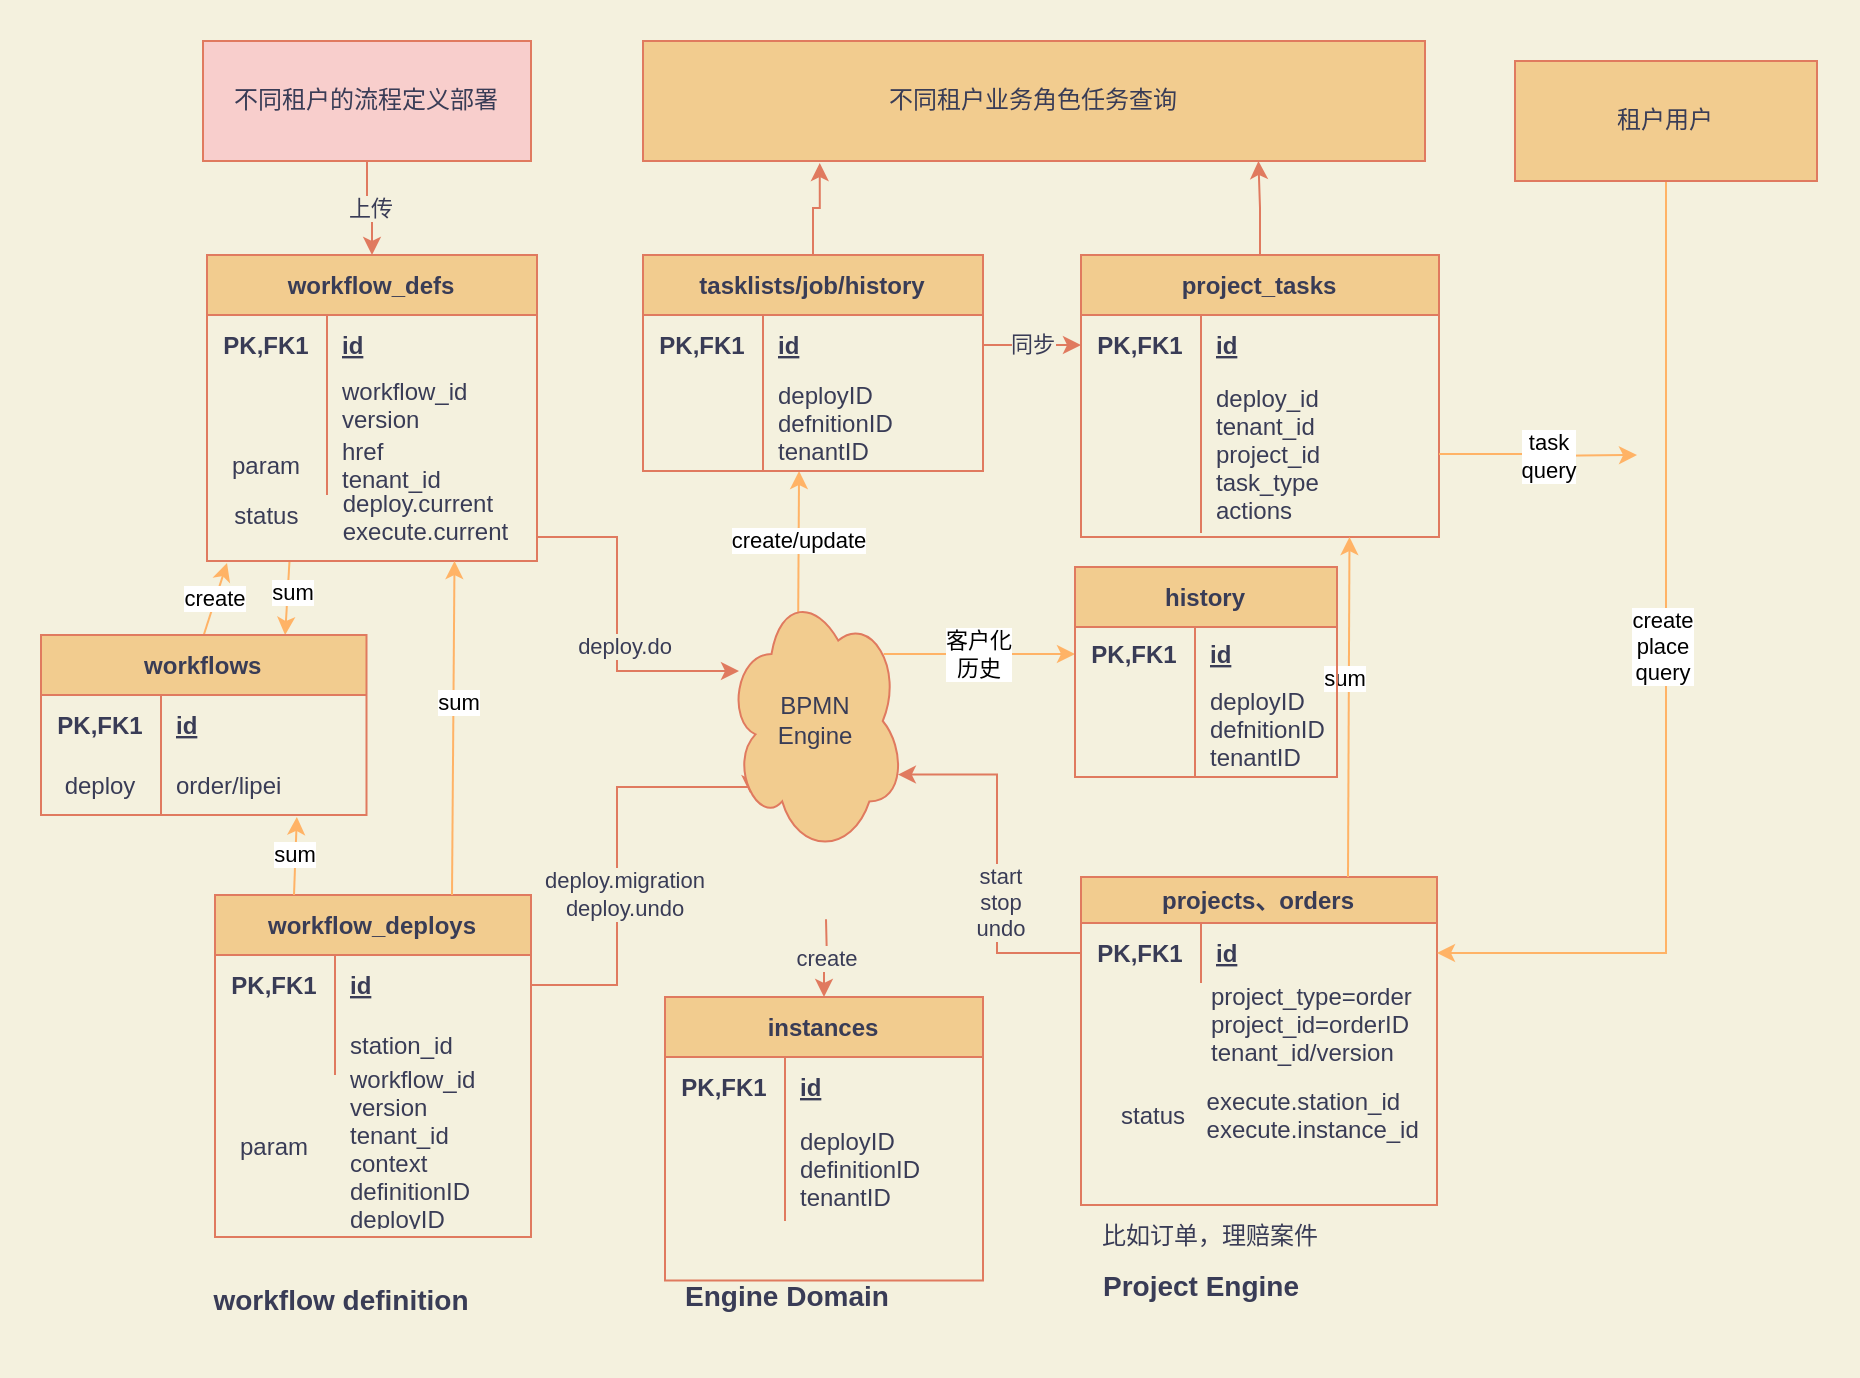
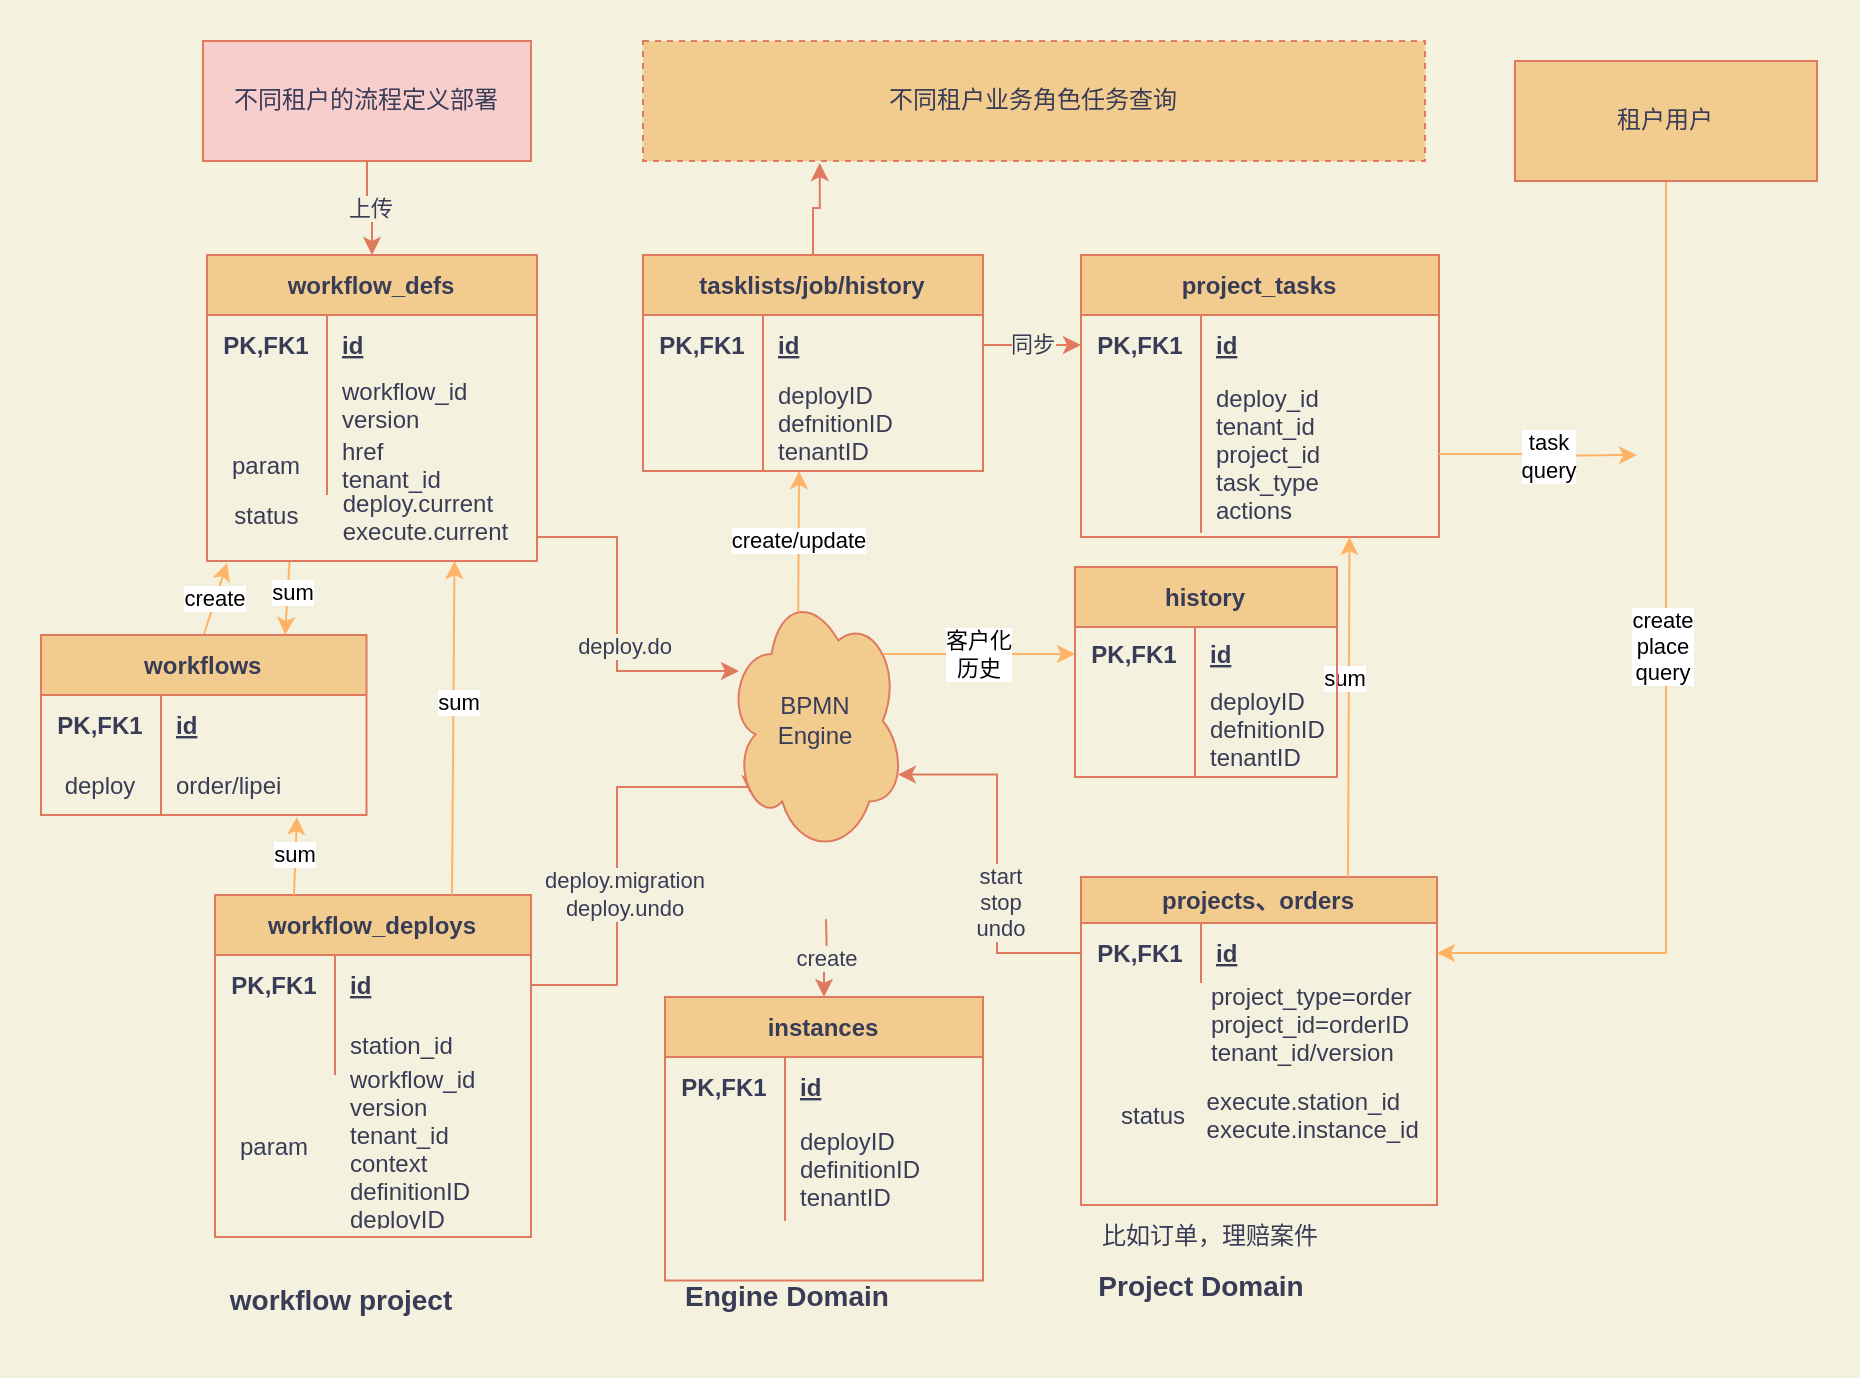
(1034, 101) -> (1034, 101)
(1260, 215) -> none
(1202, 1281) -> (1202, 1281)
(342, 1295) -> (342, 1295)
